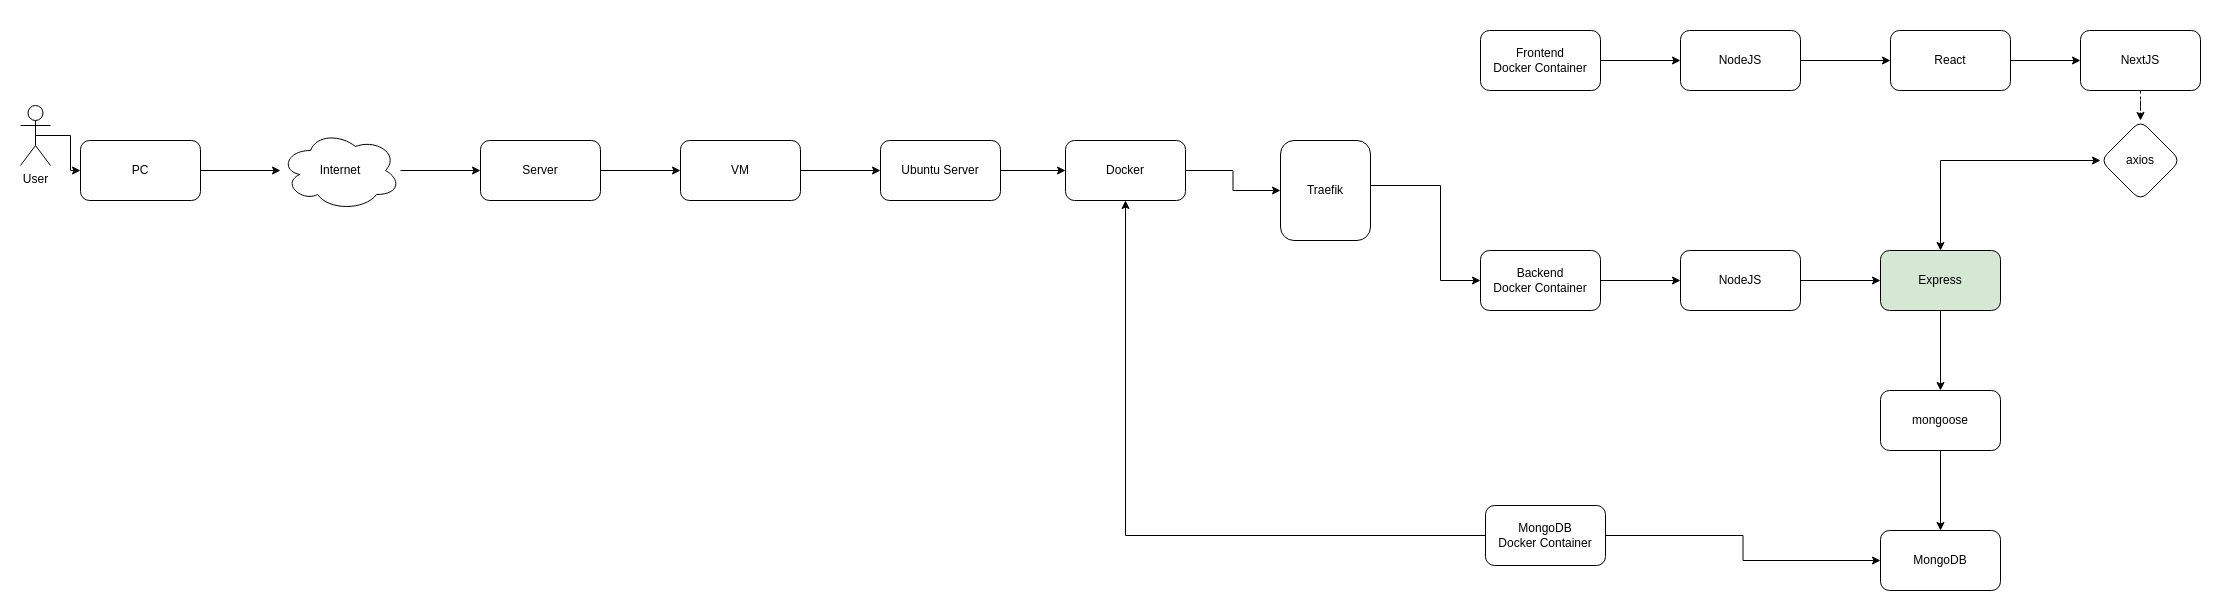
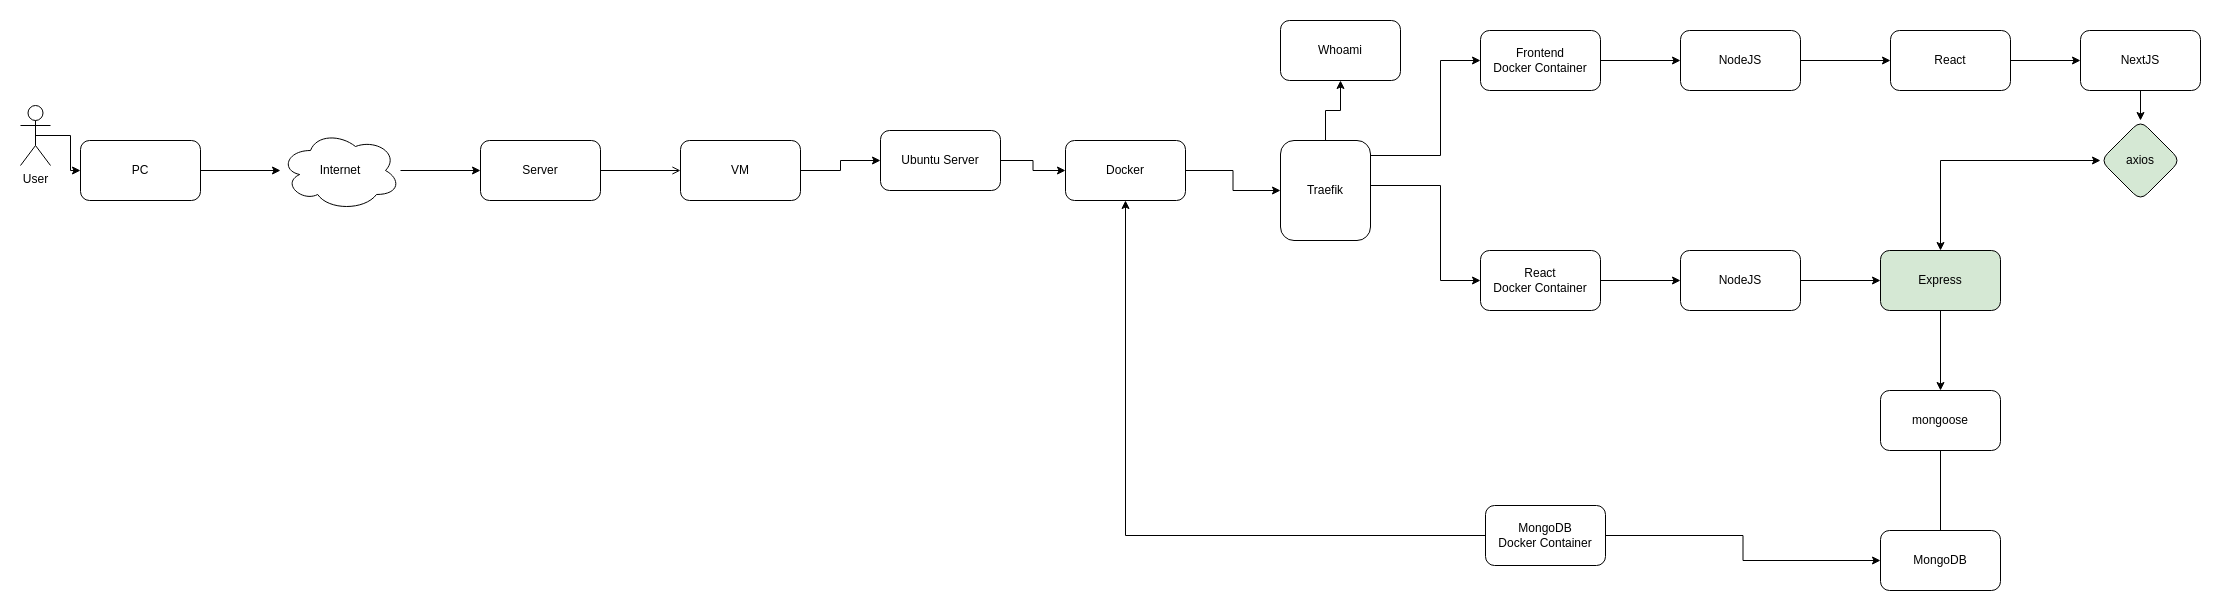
none -> (1341, 51)
(2141, 110) -> (2141, 110)
none -> (1330, 111)
none -> (1441, 128)
(2141, 161) -> (2141, 161)
(672, 171) -> (674, 171)
(941, 171) -> (941, 161)
(1541, 281) -> (1541, 281)
(1941, 522) -> (1941, 525)
